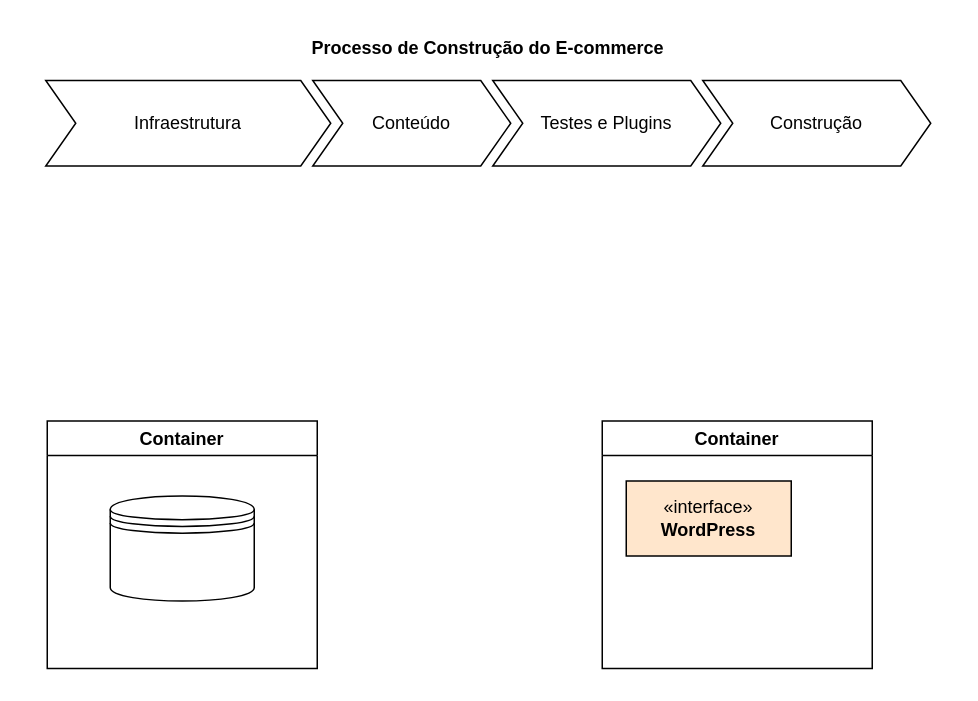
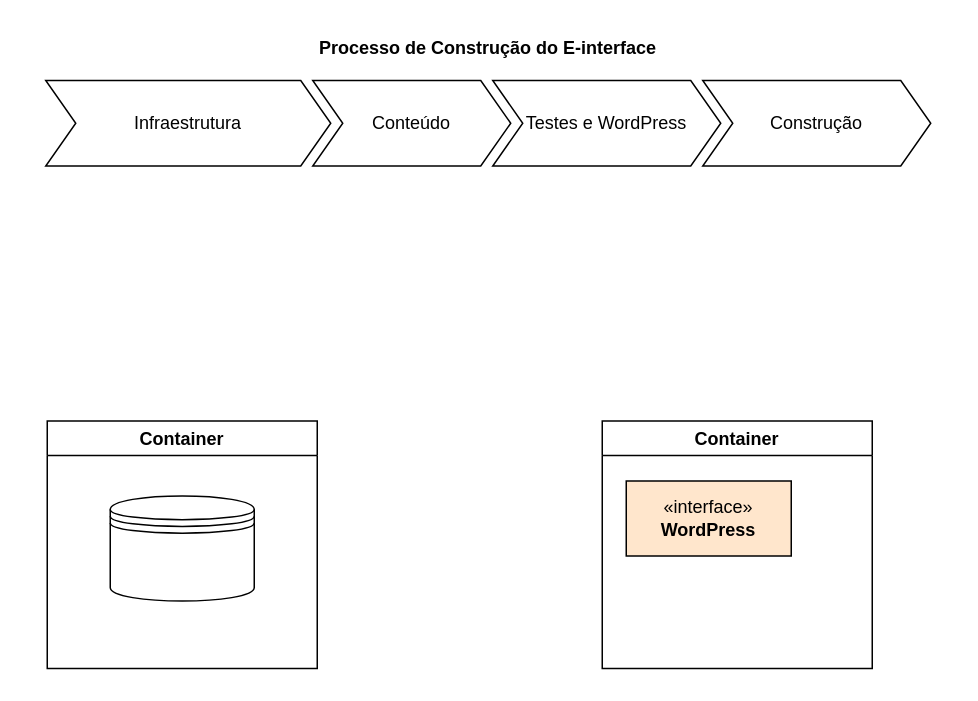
(488, 49) -> (488, 49)
(607, 124) -> (607, 124)
